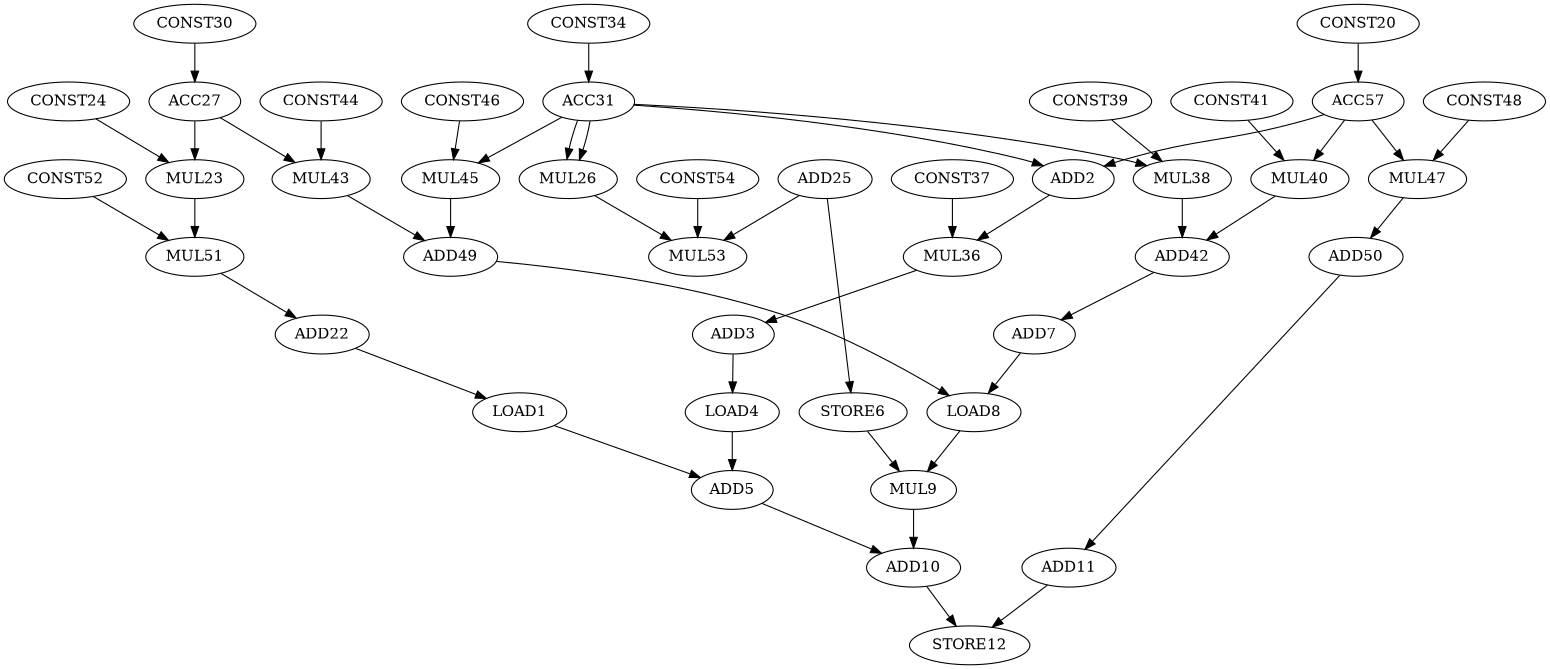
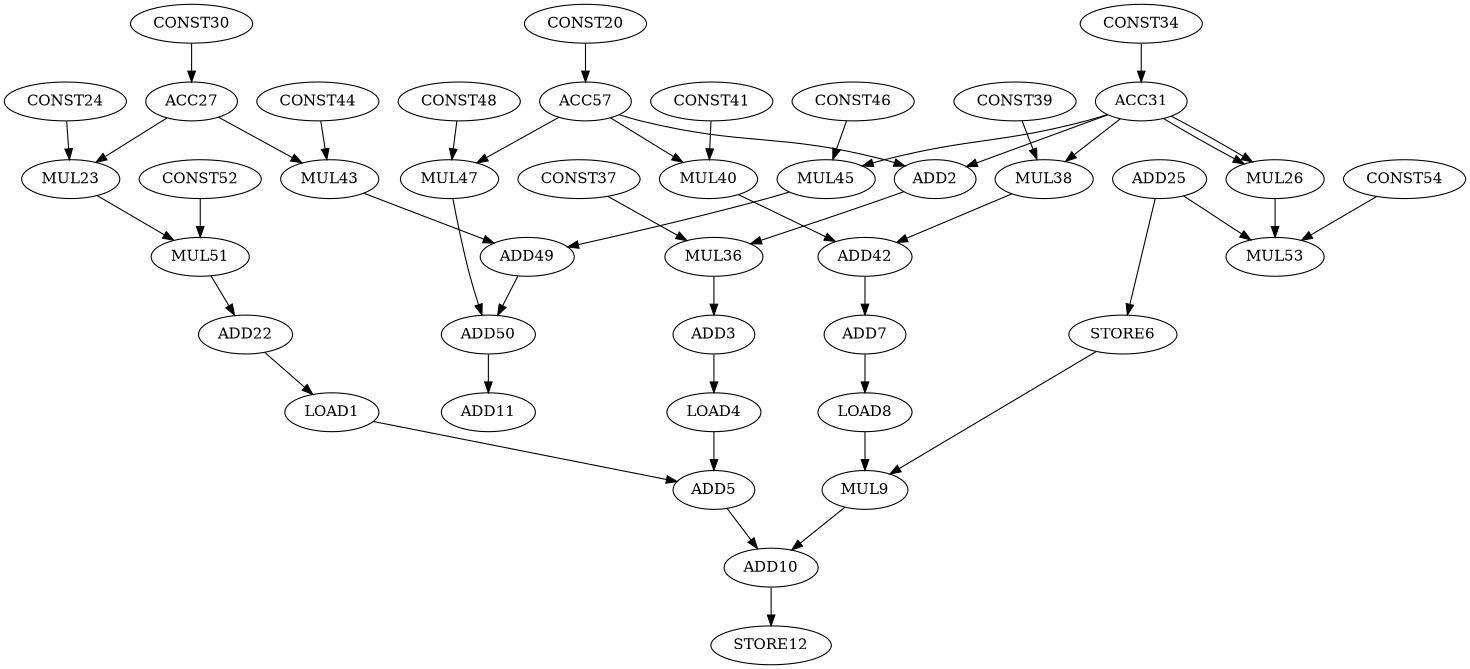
(726, 299) -> (510, 291)
(1024, 603) -> none
